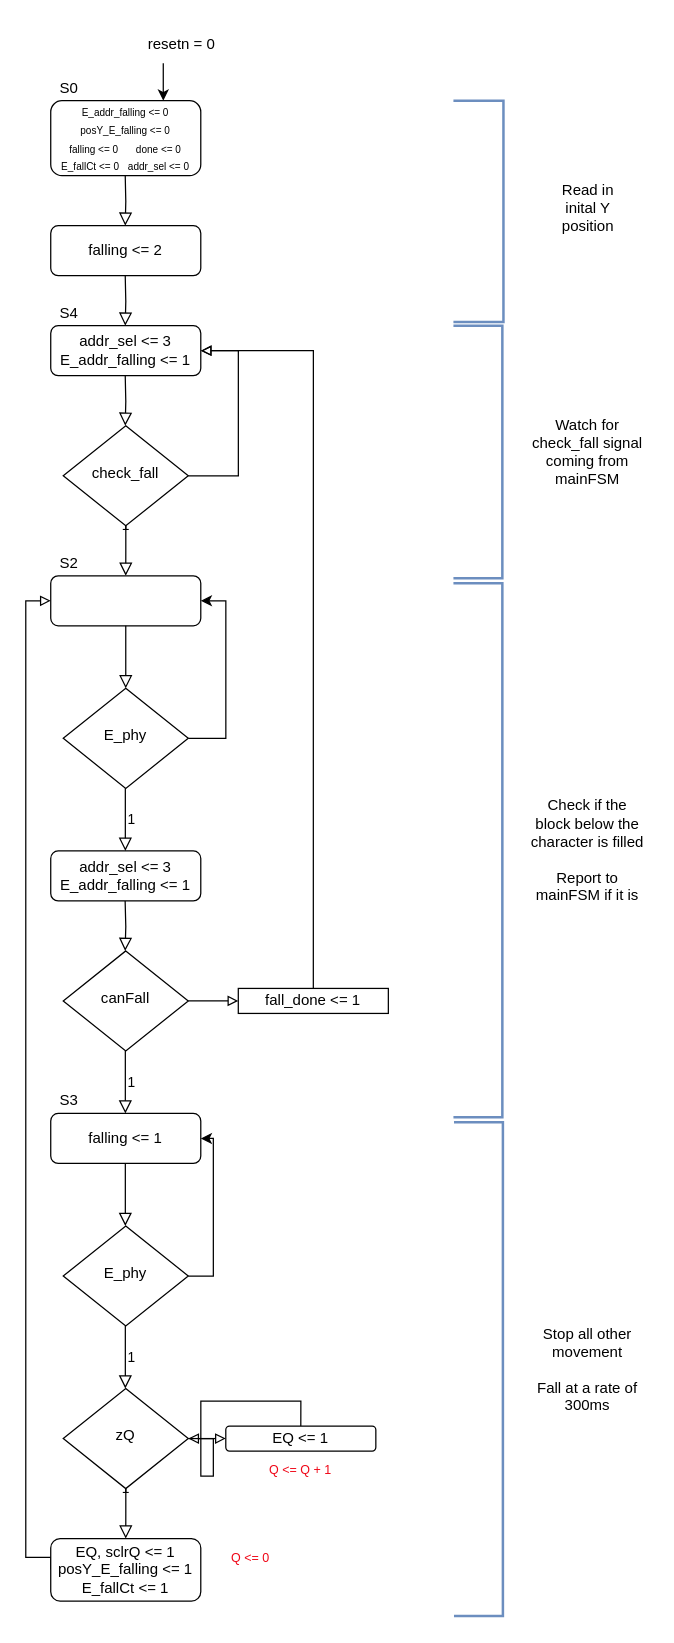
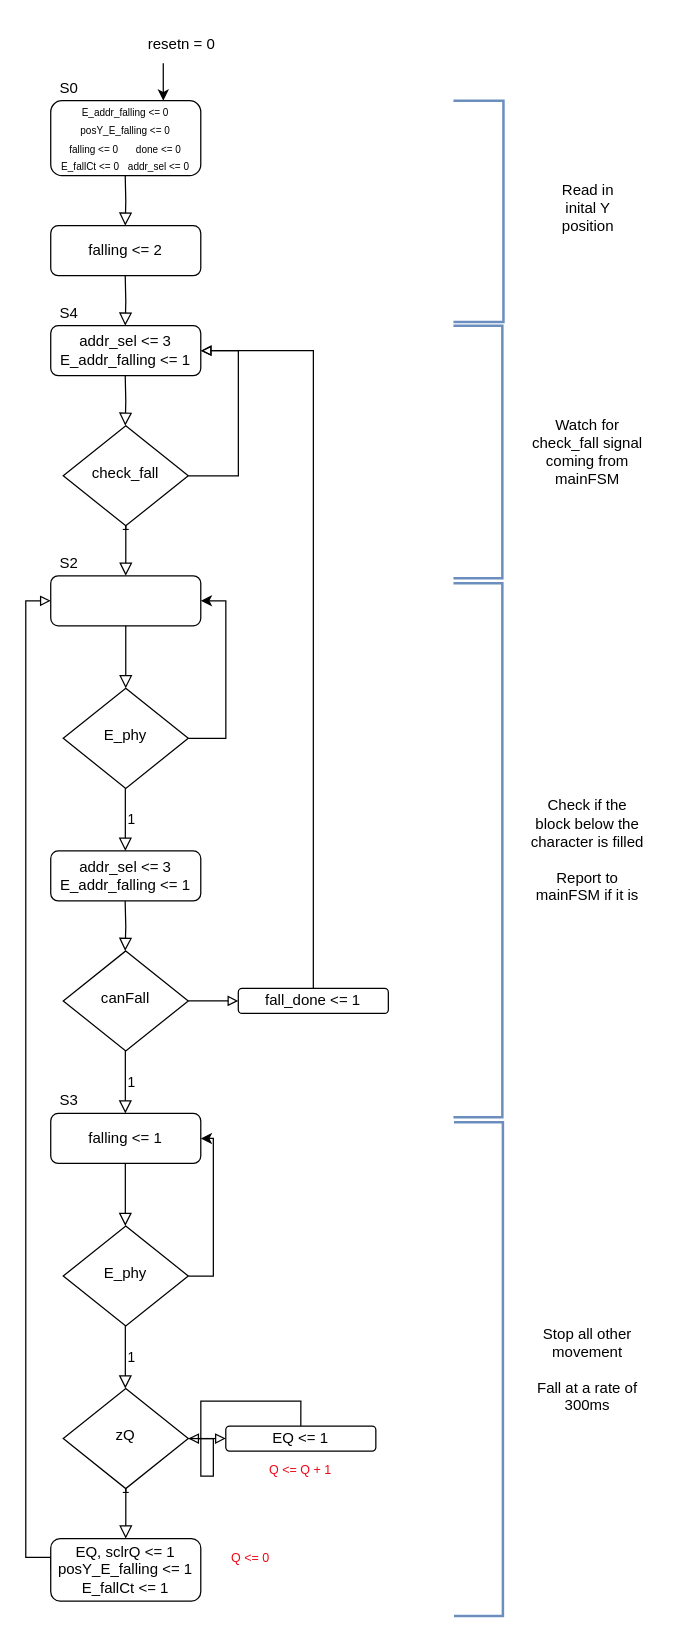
(313, 1001) -> (313, 1001)
